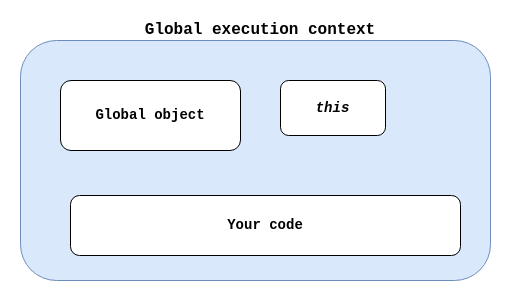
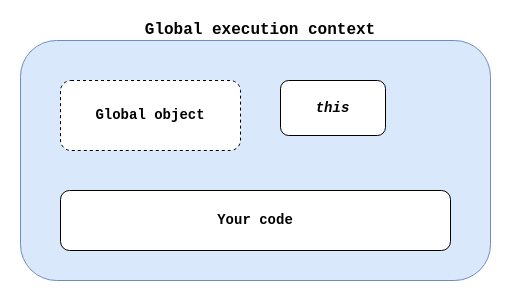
(151, 116) -> (151, 116)
(266, 226) -> (256, 221)
